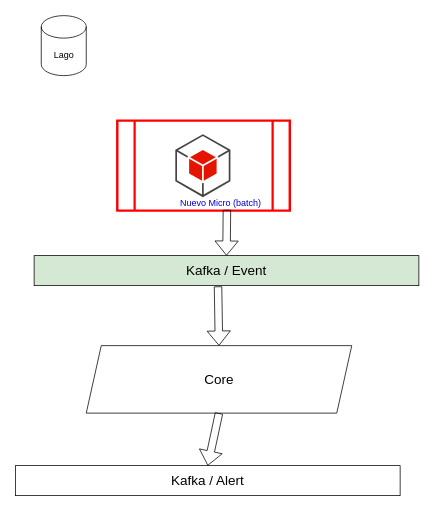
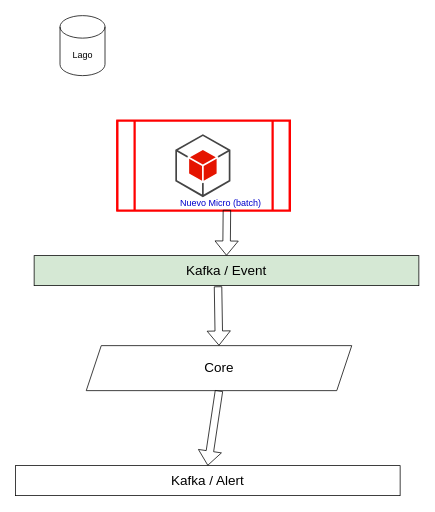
(64, 45) -> (83, 45)
(219, 379) -> (219, 368)
